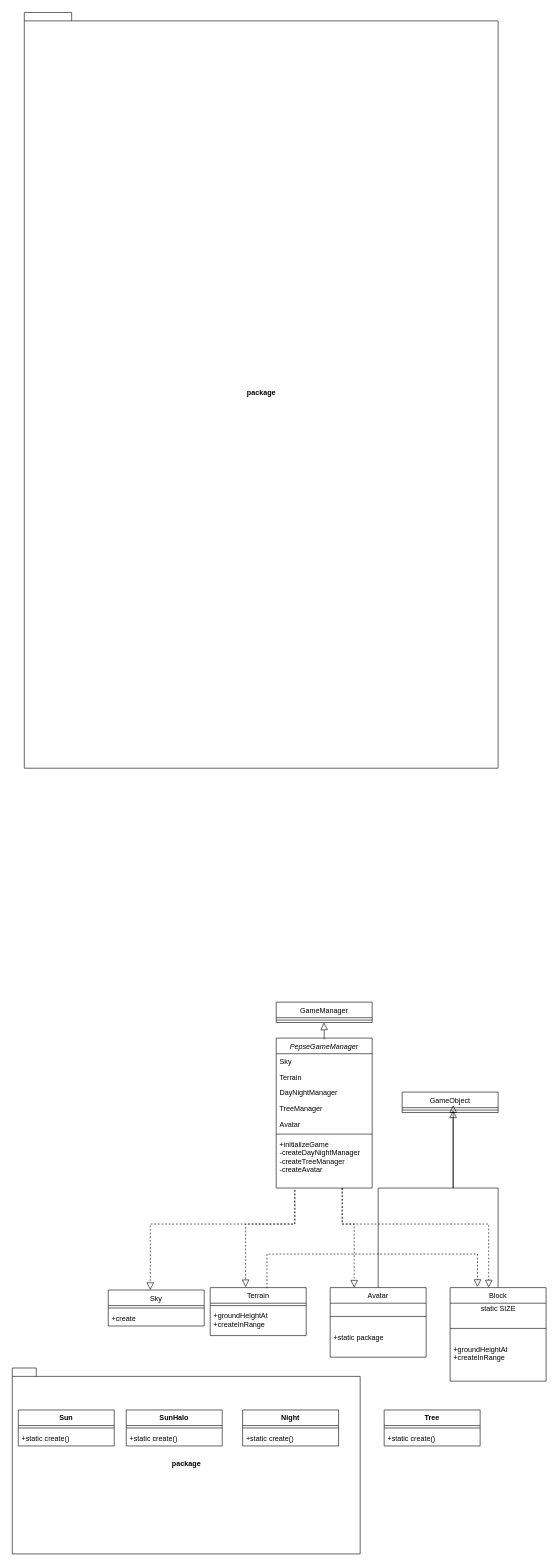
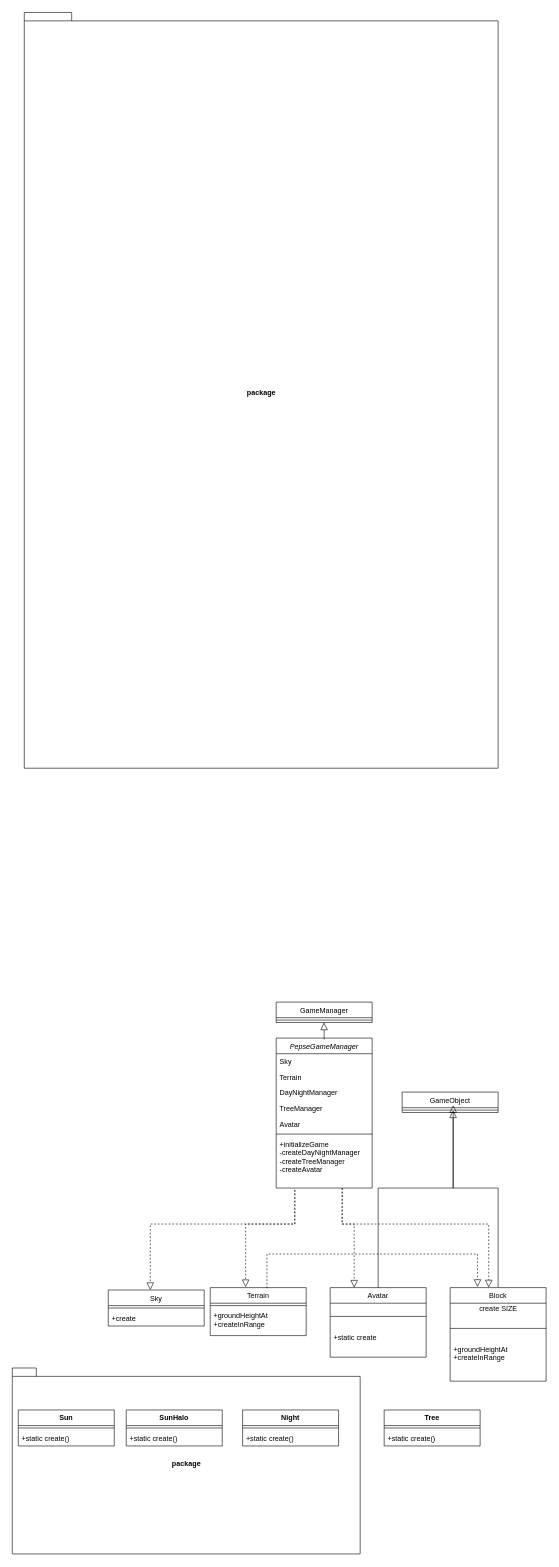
(499, 1310) -> (499, 1310)
(362, 1338) -> (360, 1338)
